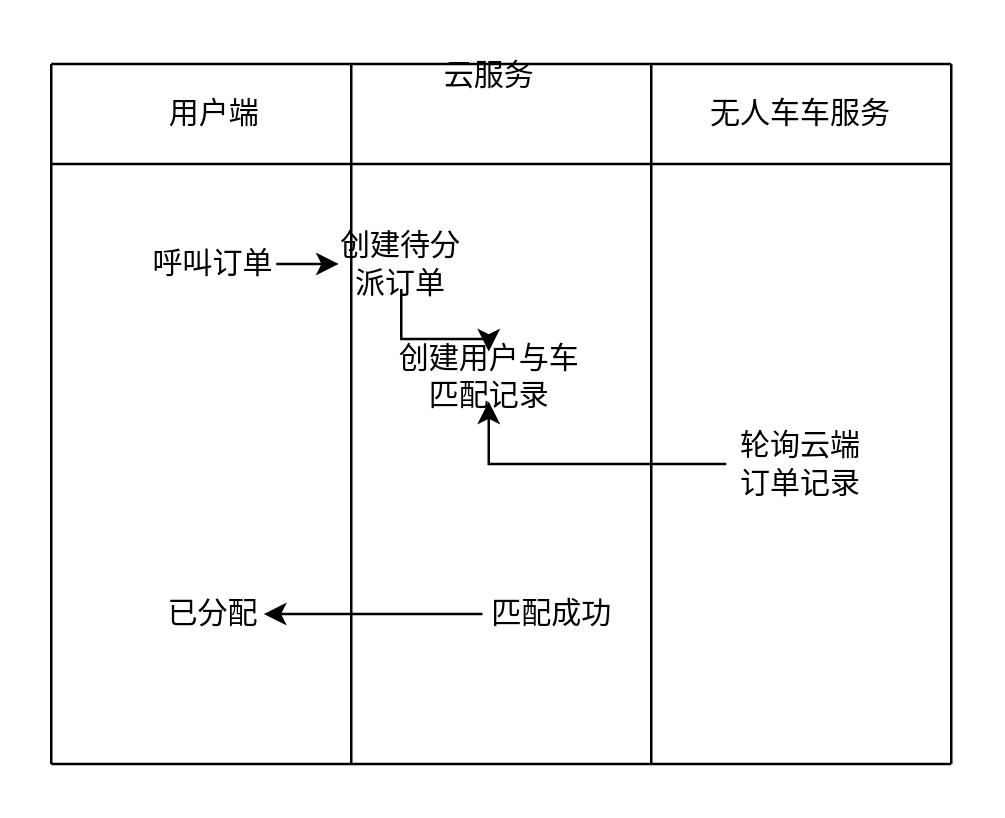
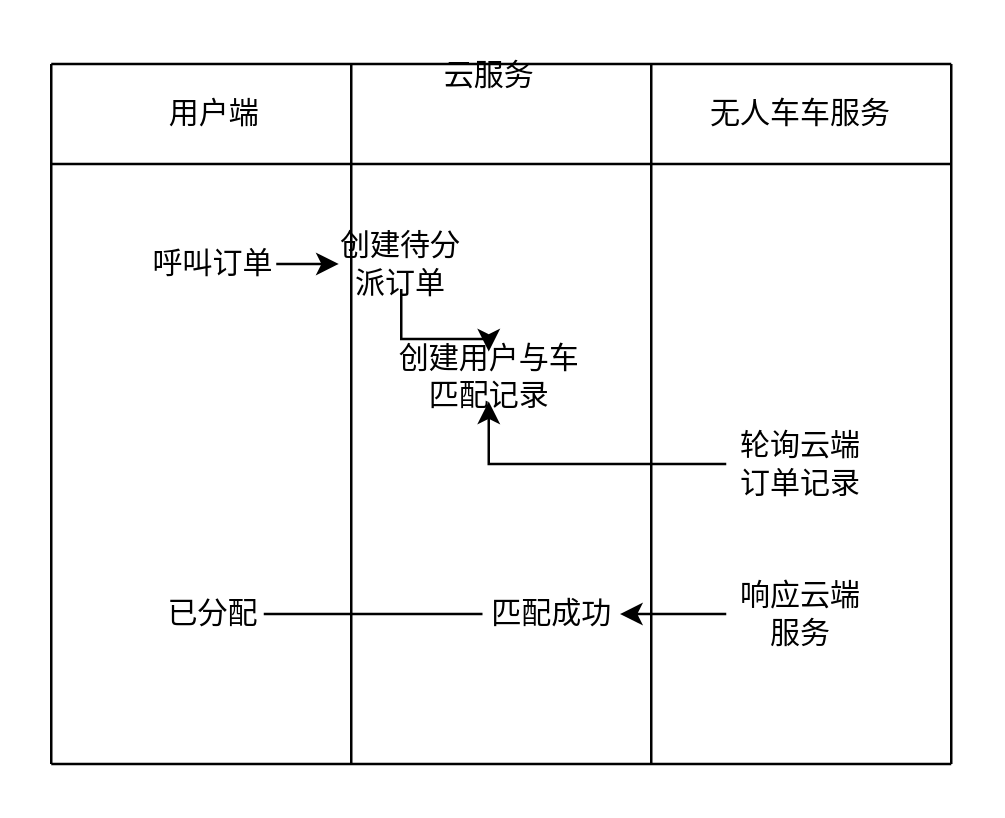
(282, 614) -> (274, 614)
none -> (691, 614)
none -> (801, 614)
